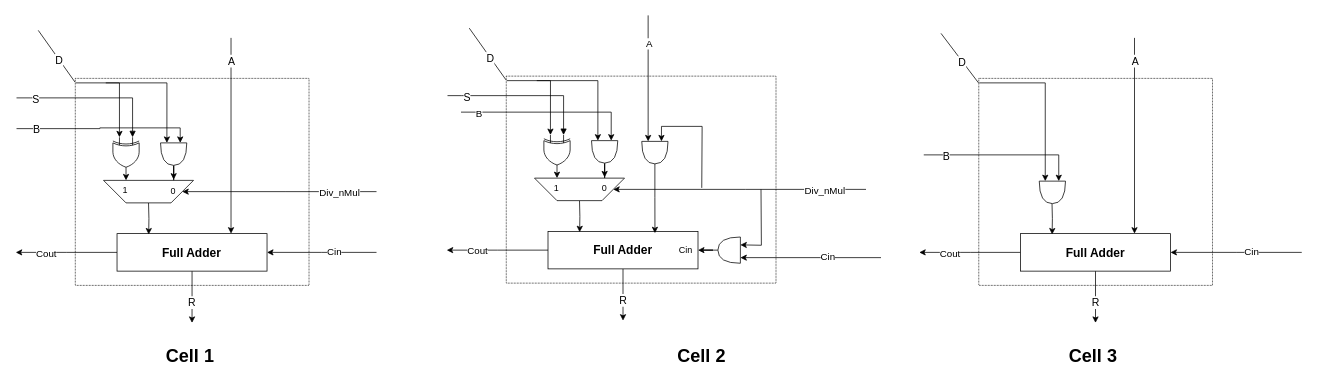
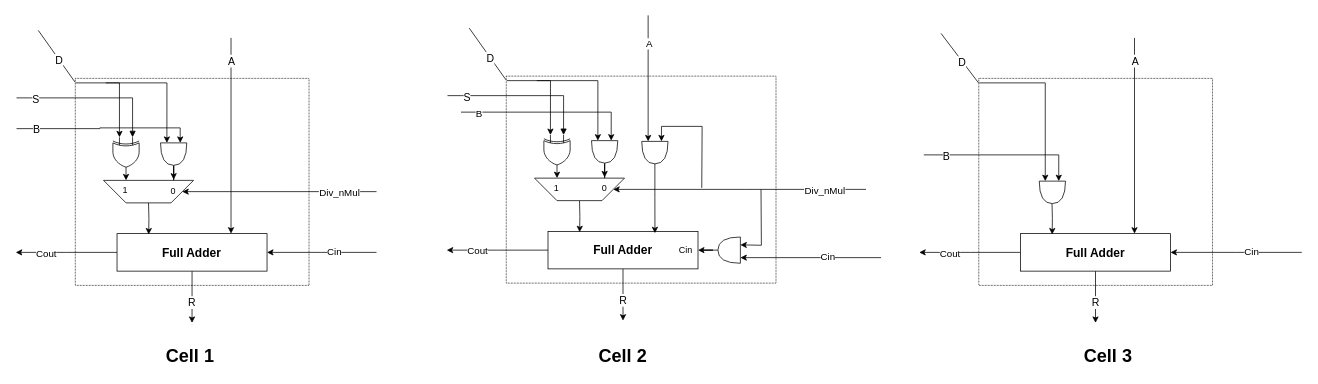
(702, 357) -> (623, 357)
(1093, 357) -> (1108, 357)
